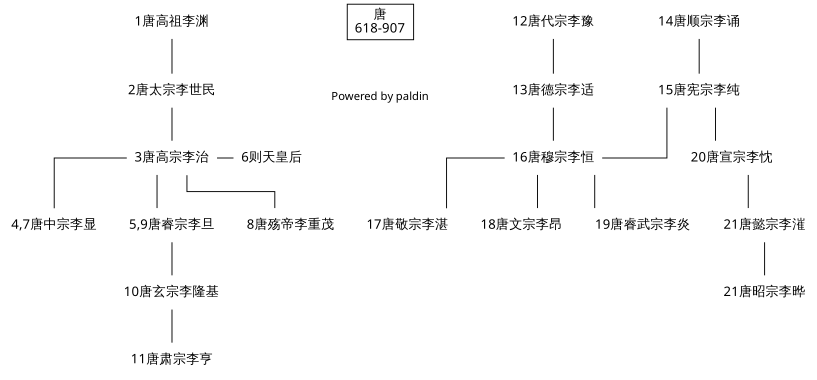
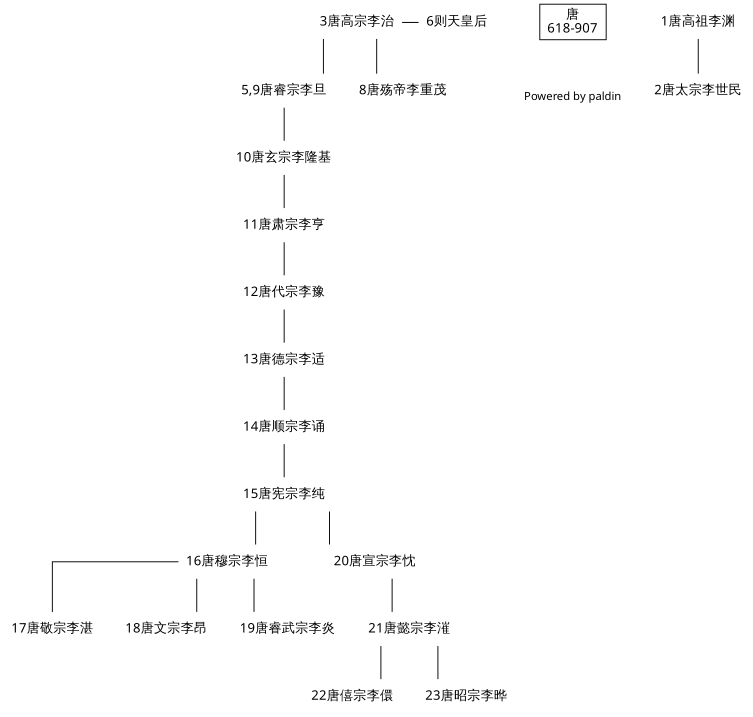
(172, 124) -> none
(553, 124) -> (284, 393)
(54, 225) -> none
none -> (284, 259)
(765, 293) -> (466, 696)
none -> (352, 696)
